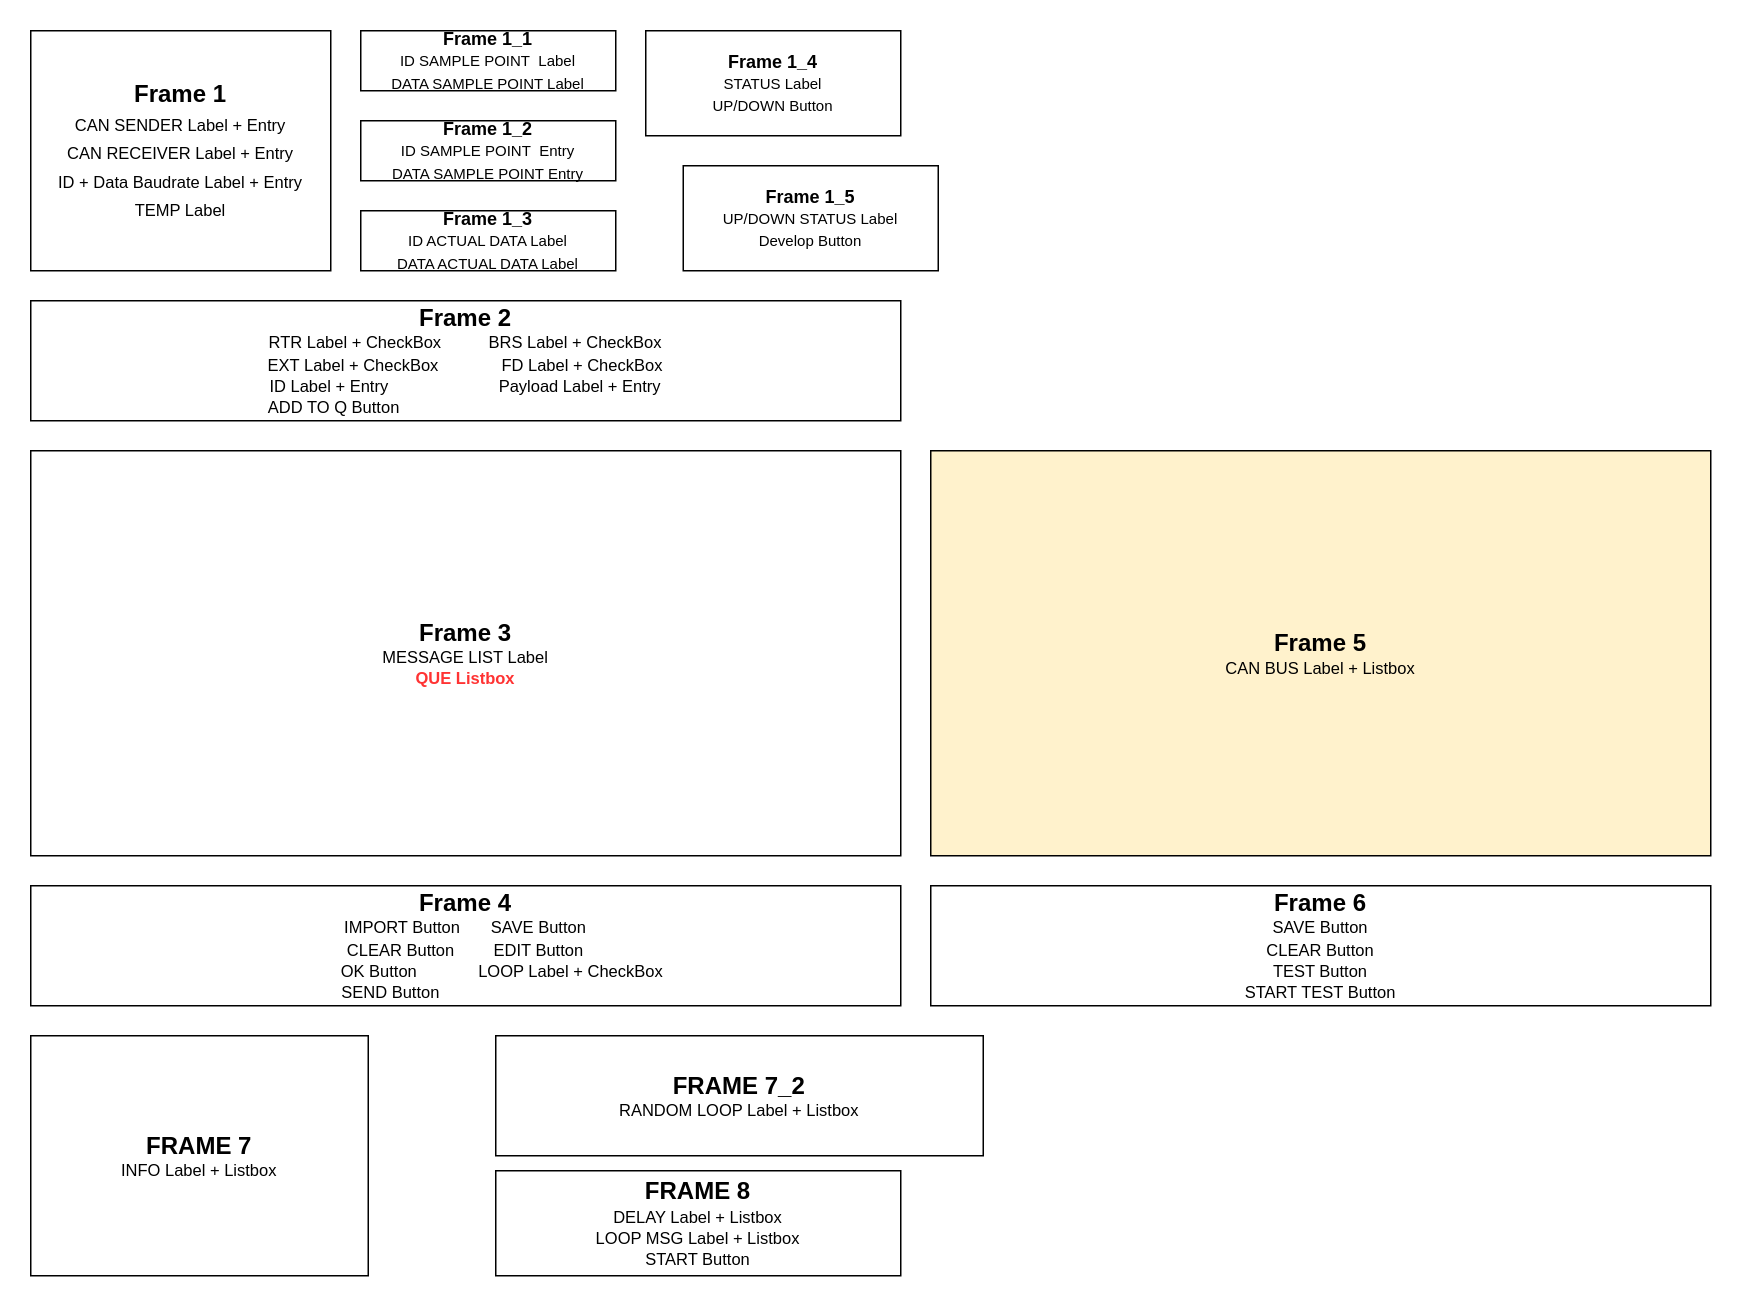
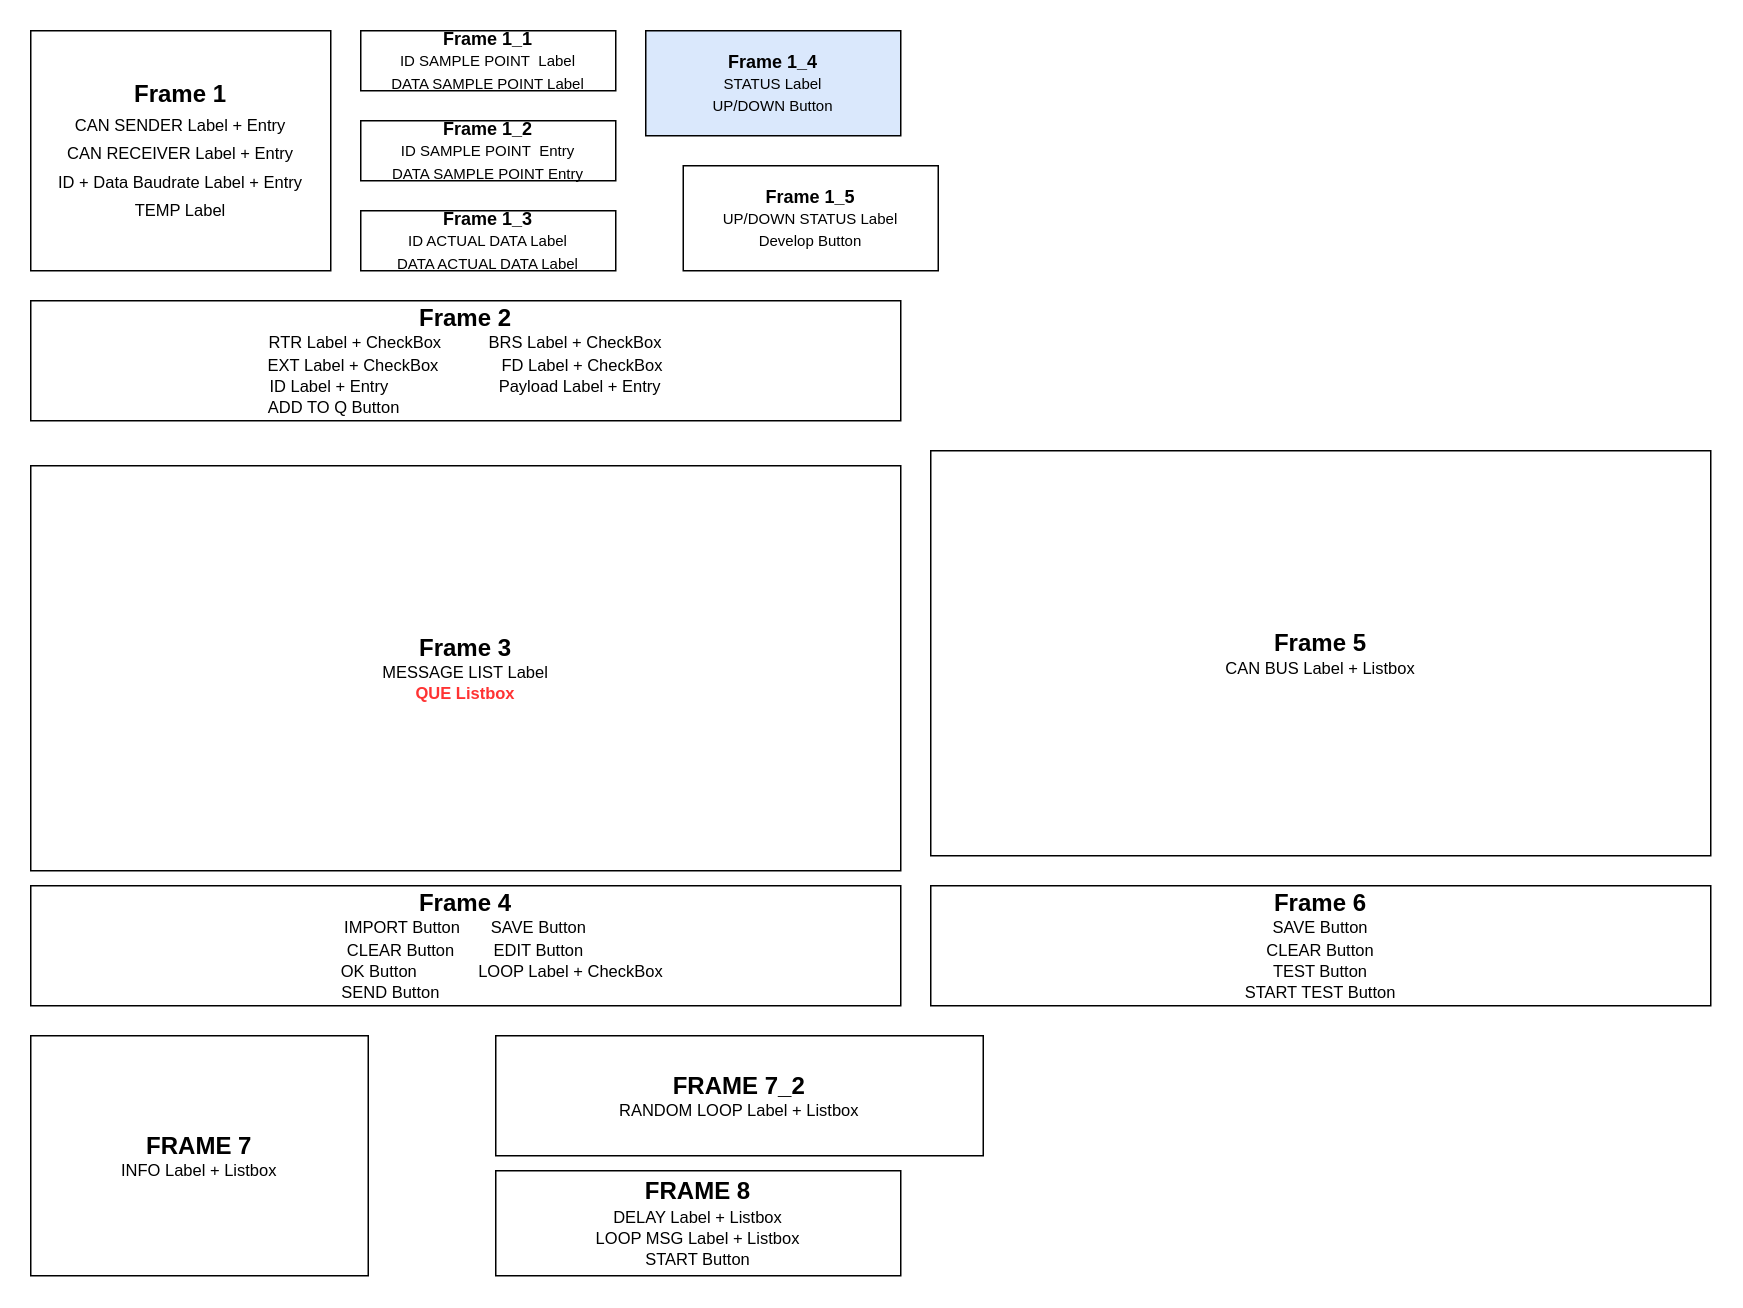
(773, 83) -> (773, 83)
(466, 653) -> (466, 668)
(1321, 653) -> (1321, 653)
